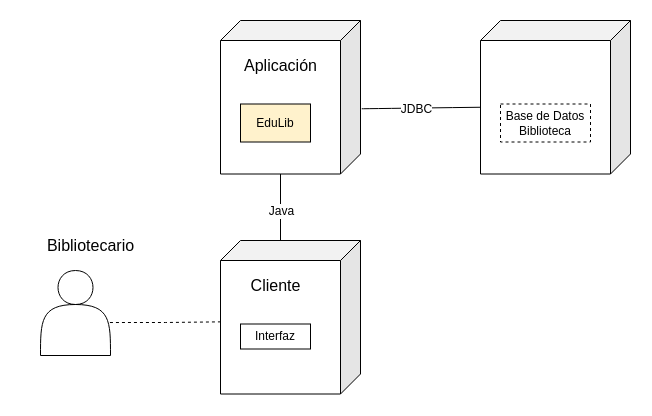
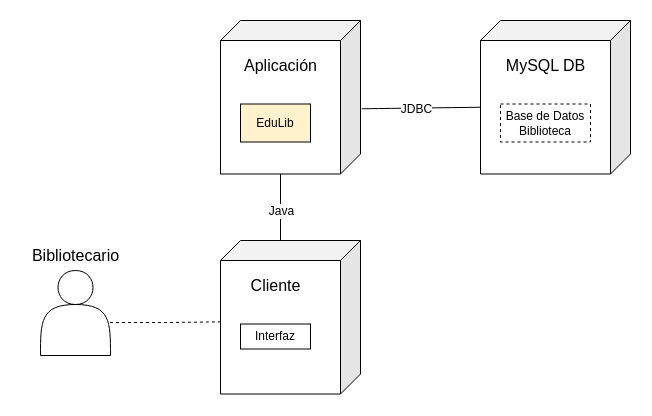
none -> (546, 66)
(91, 246) -> (76, 256)
